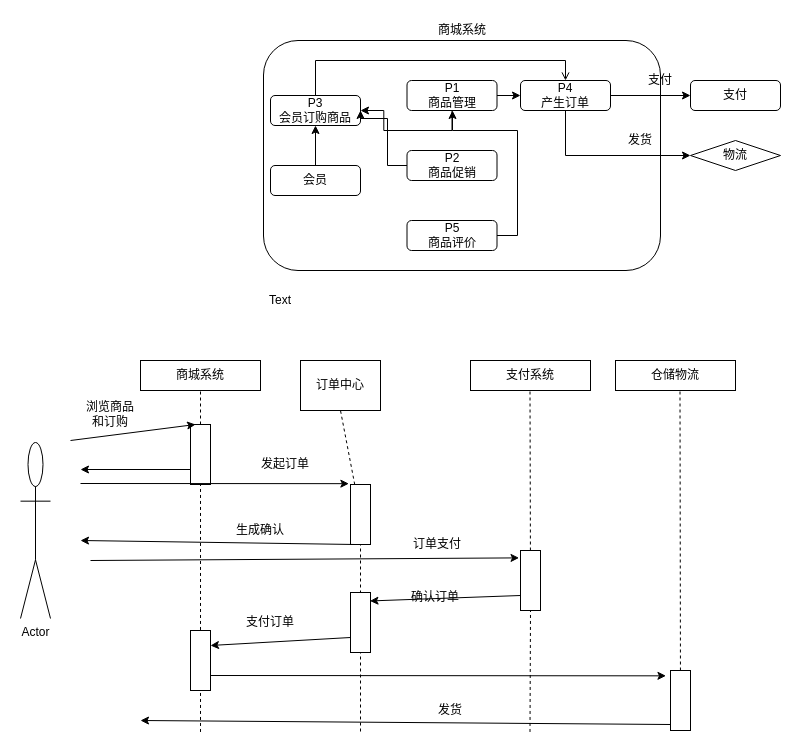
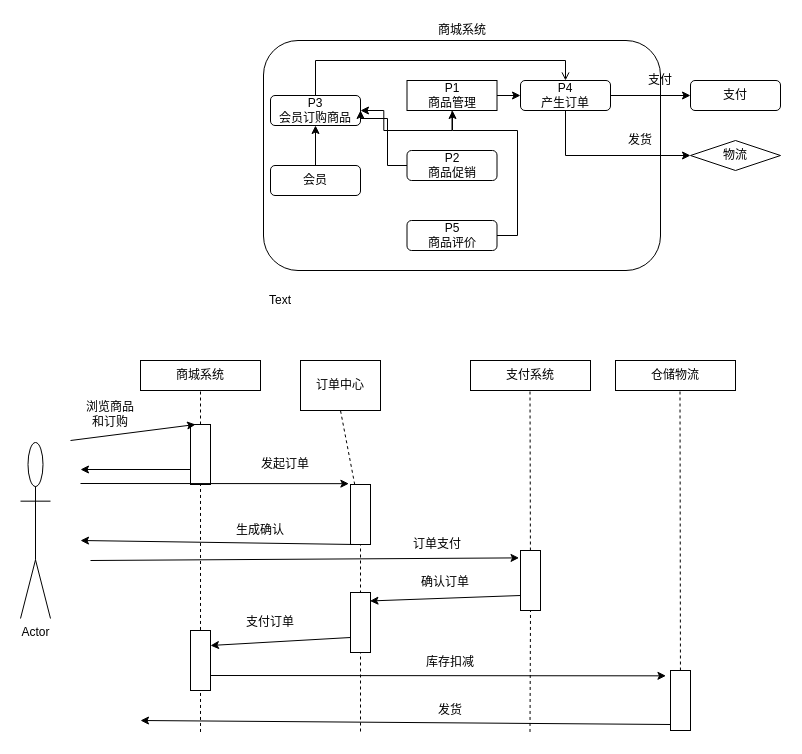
(452, 96) -> (452, 96)
(436, 598) -> (446, 583)
none -> (451, 663)
